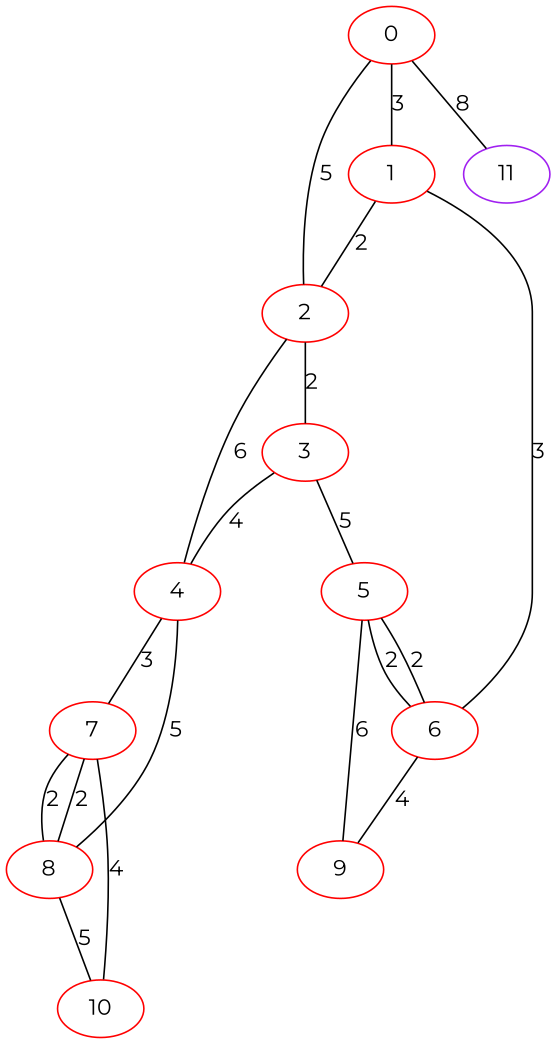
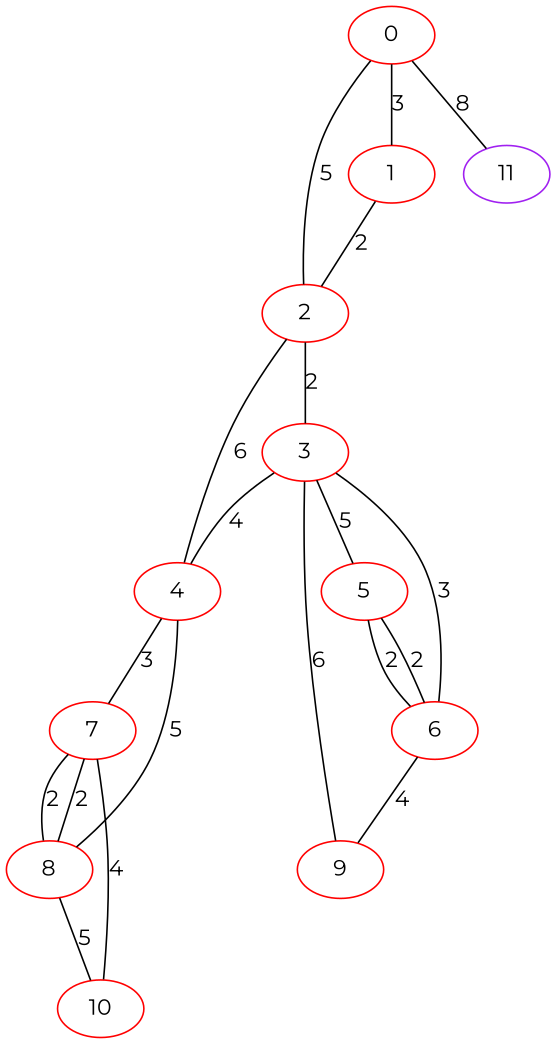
(532, 438) -> (425, 570)
(352, 731) -> (311, 662)
